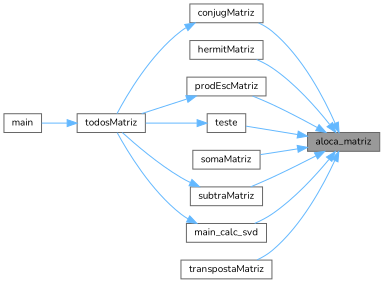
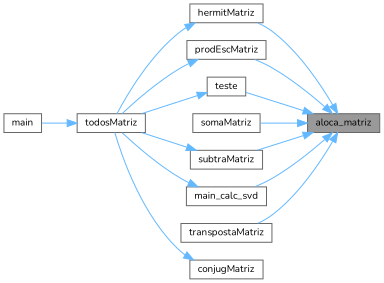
none -> (147, 67)
(304, 67) -> none
